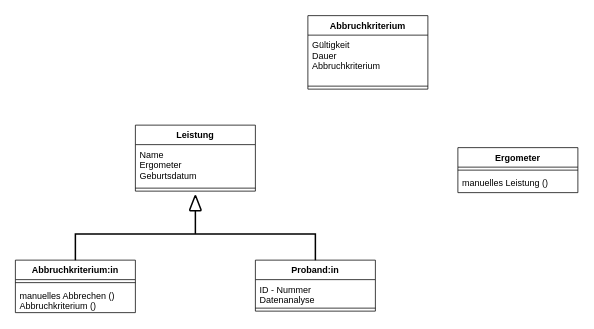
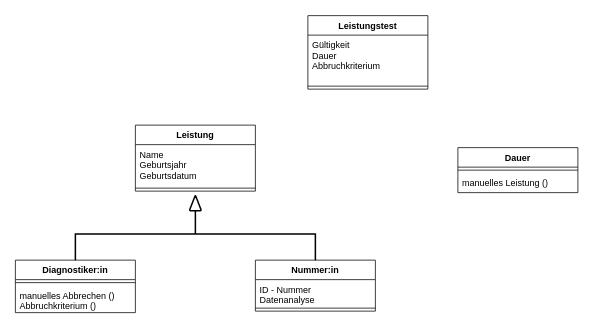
(368, 26) -> (368, 26)
(150, 155) -> (150, 155)
(518, 158) -> (518, 158)
(75, 270) -> (75, 270)
(315, 270) -> (315, 270)
